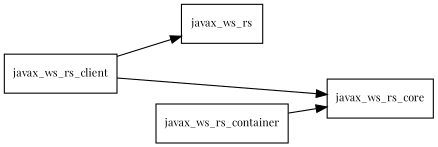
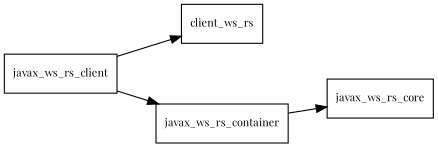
(222, 24) -> (222, 24)
(217, 86) -> (133, 96)
